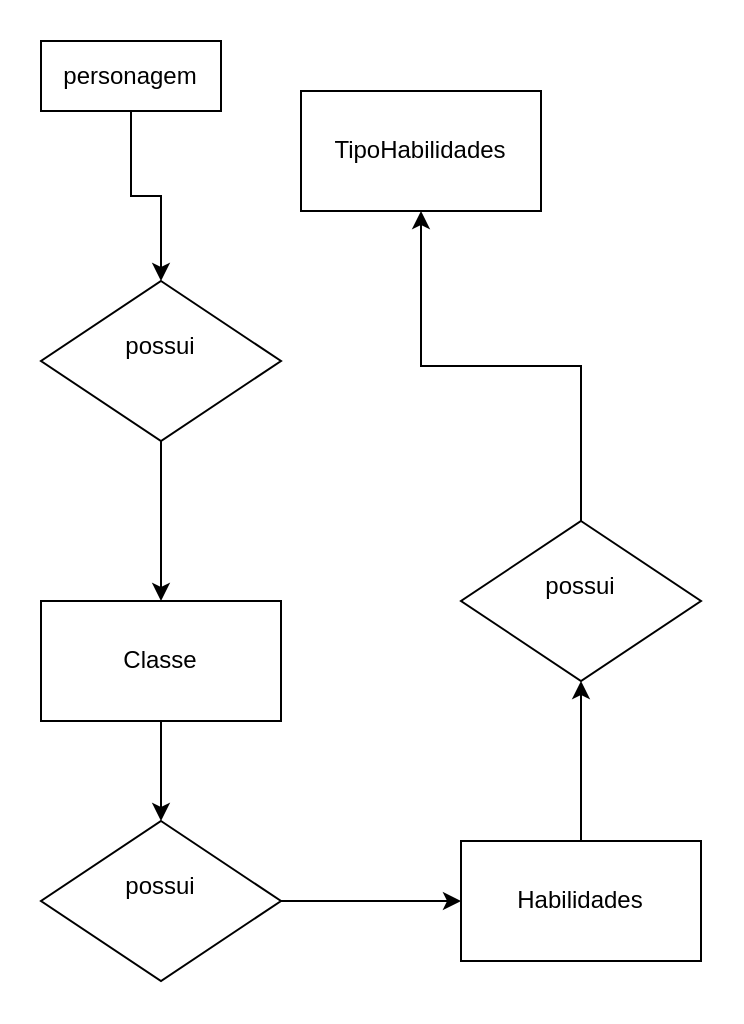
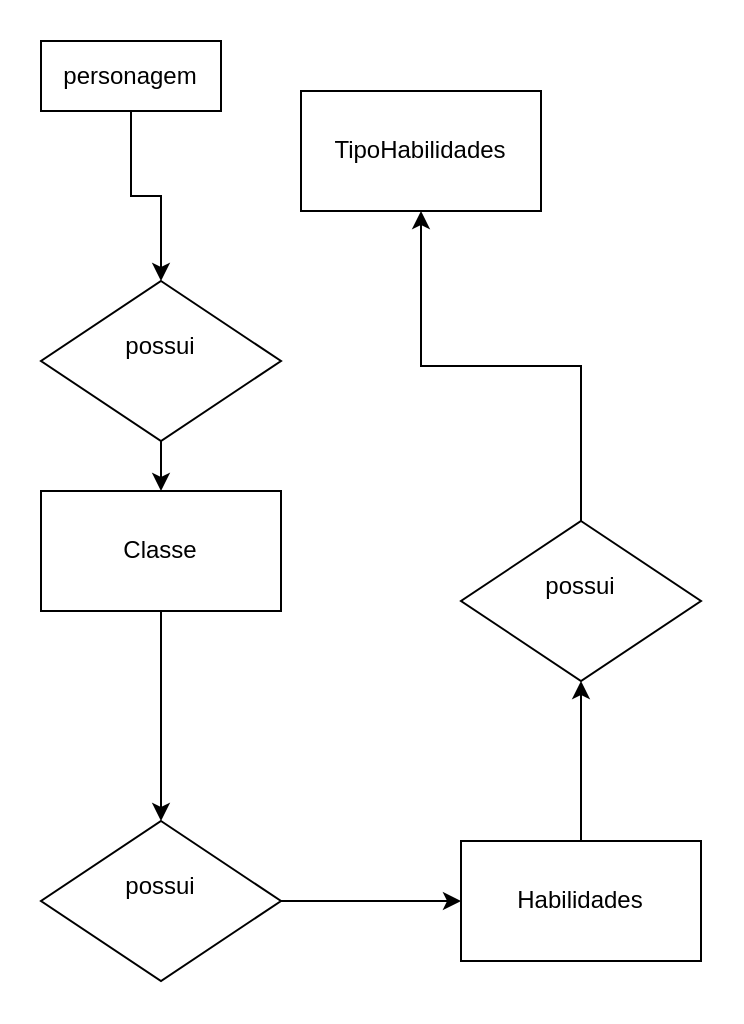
(161, 661) -> (161, 551)
